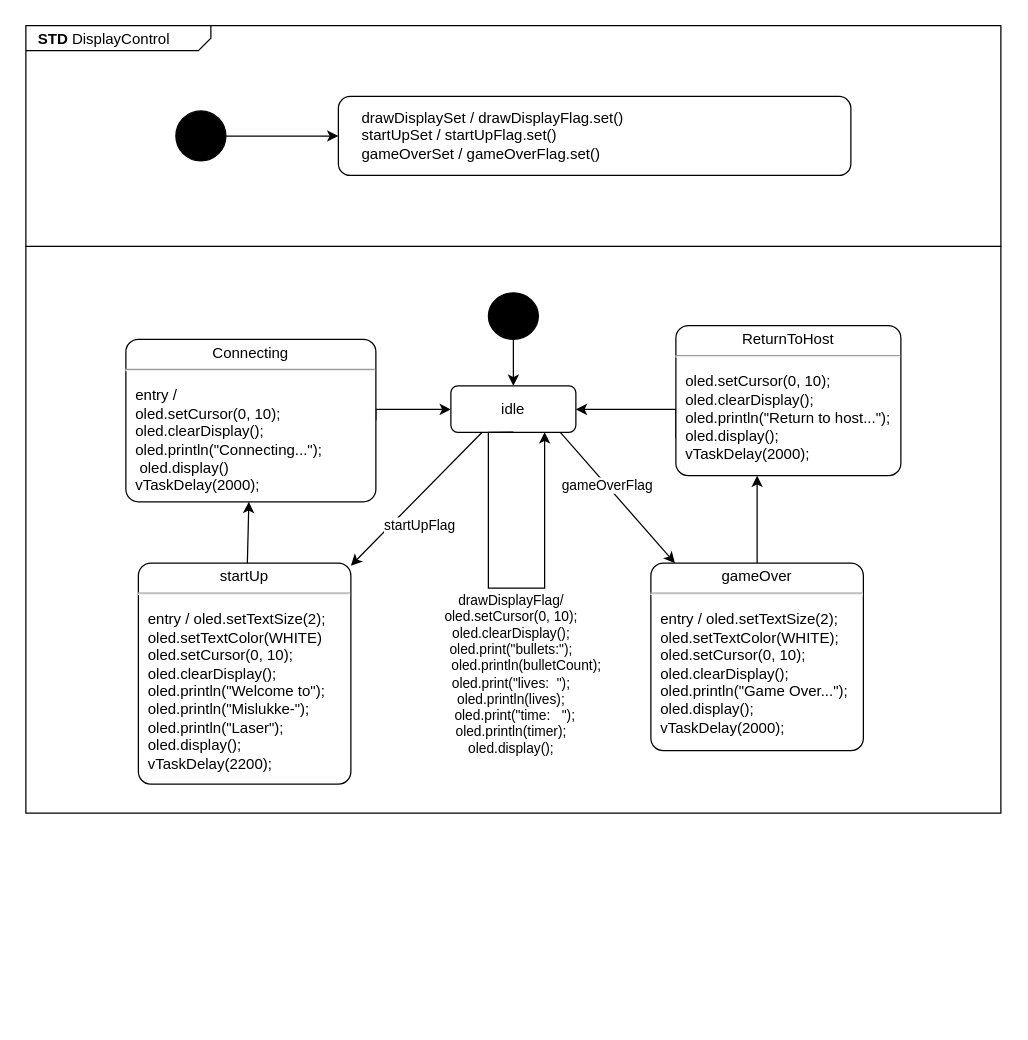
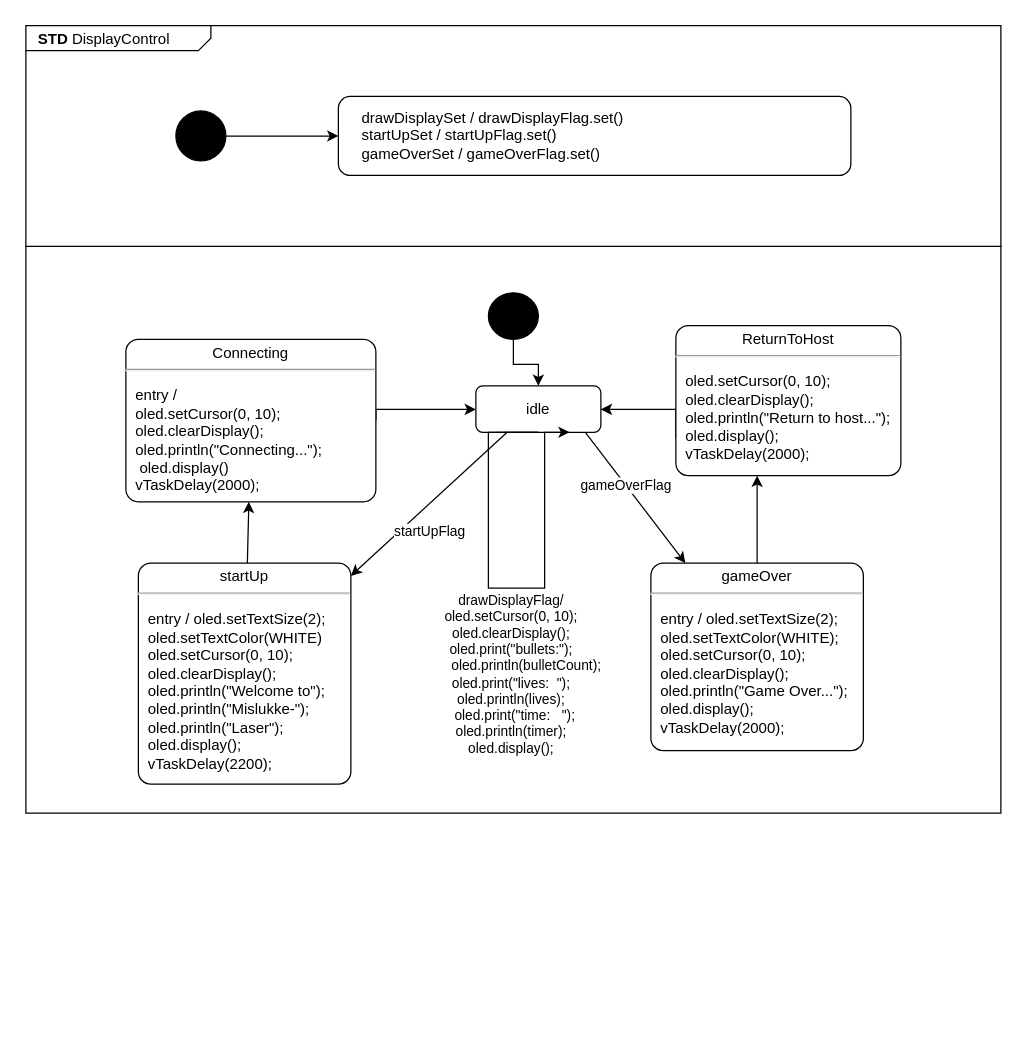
(513, 409) -> (538, 409)
